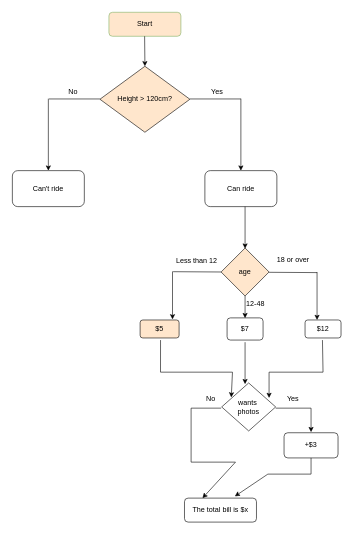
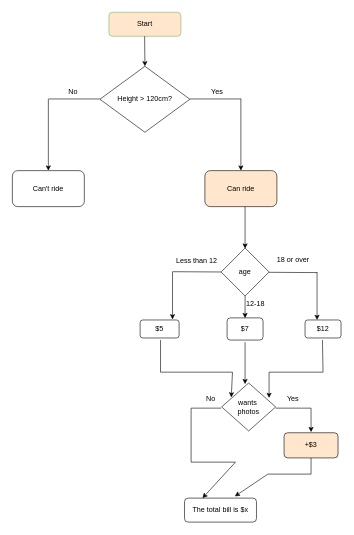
(145, 99) -> (145, 99)
(241, 189) -> (241, 189)
(245, 272) -> (245, 272)
(256, 304) -> (256, 304)
(160, 329) -> (160, 329)
(311, 446) -> (311, 446)
